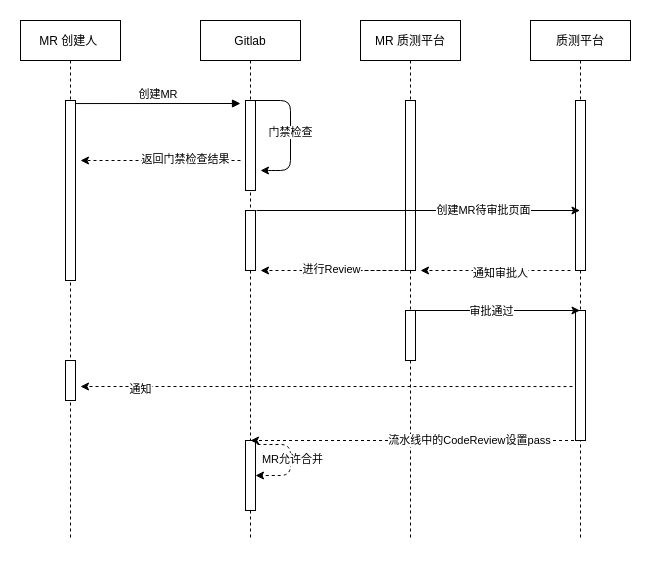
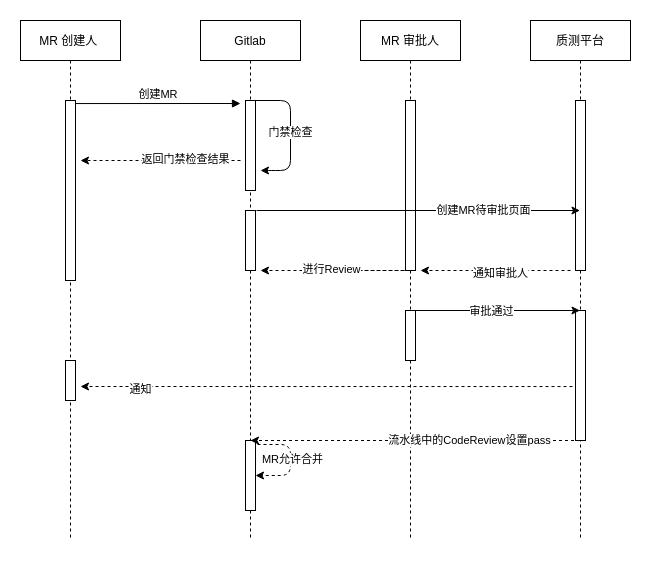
(410, 41) -> (410, 41)
